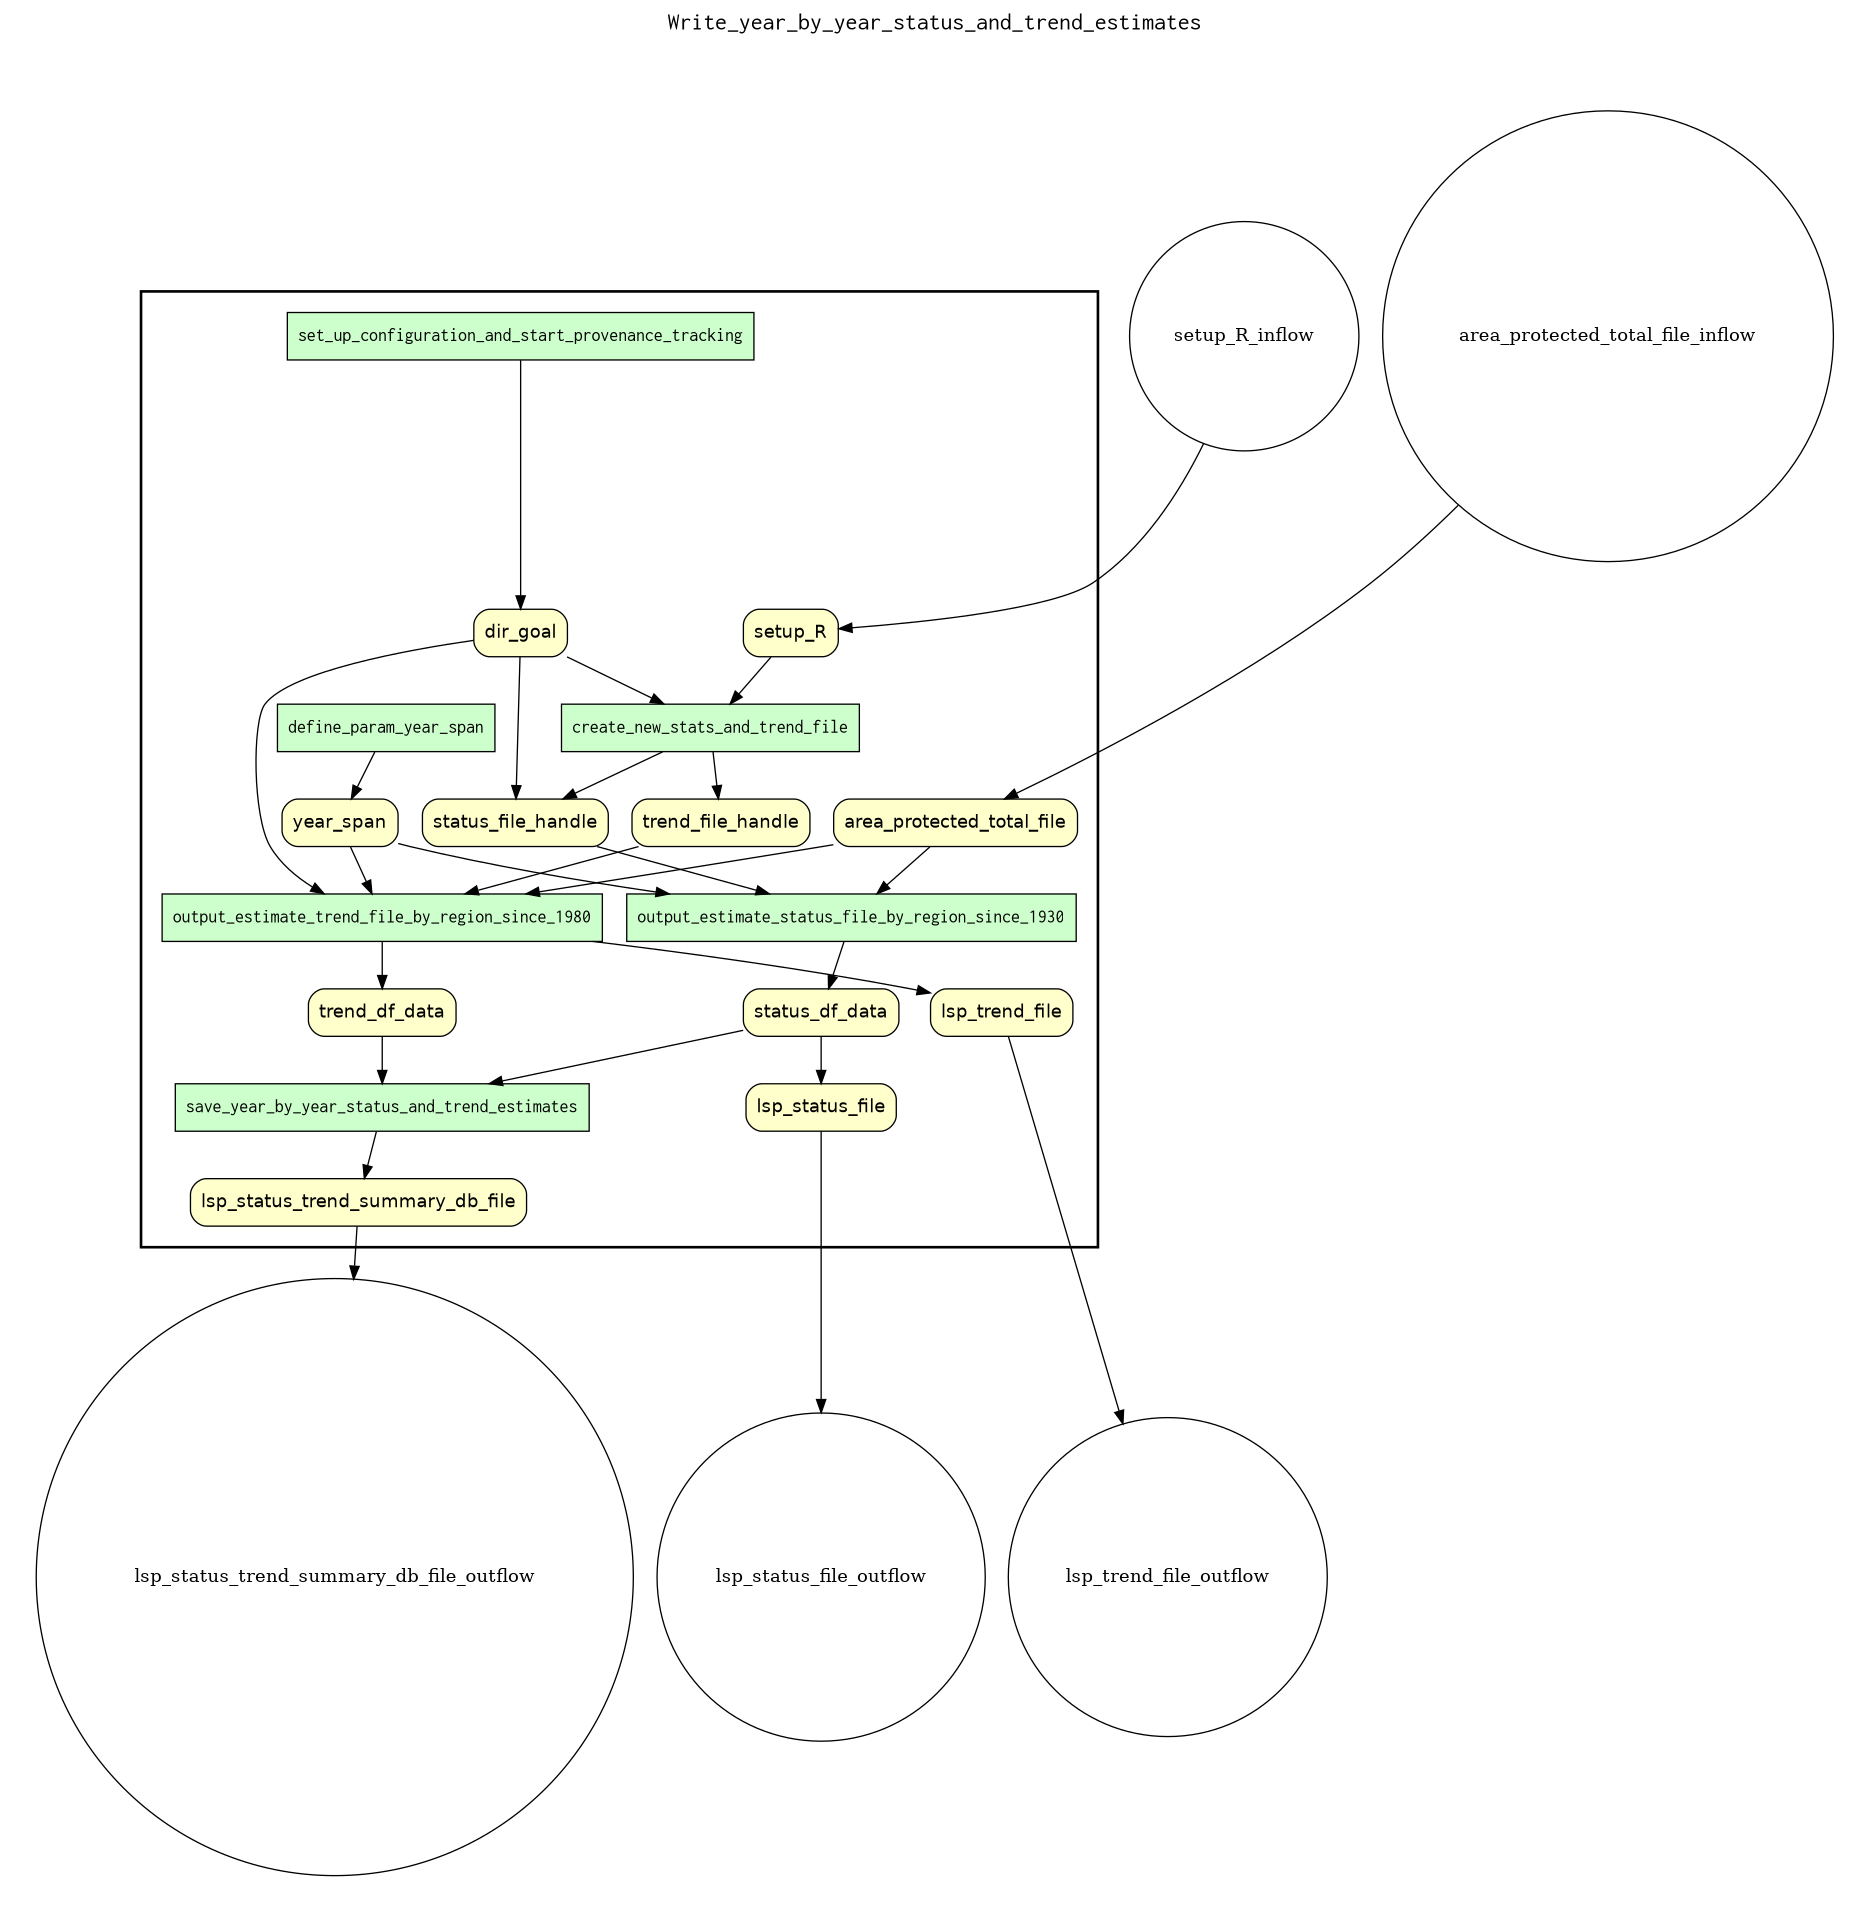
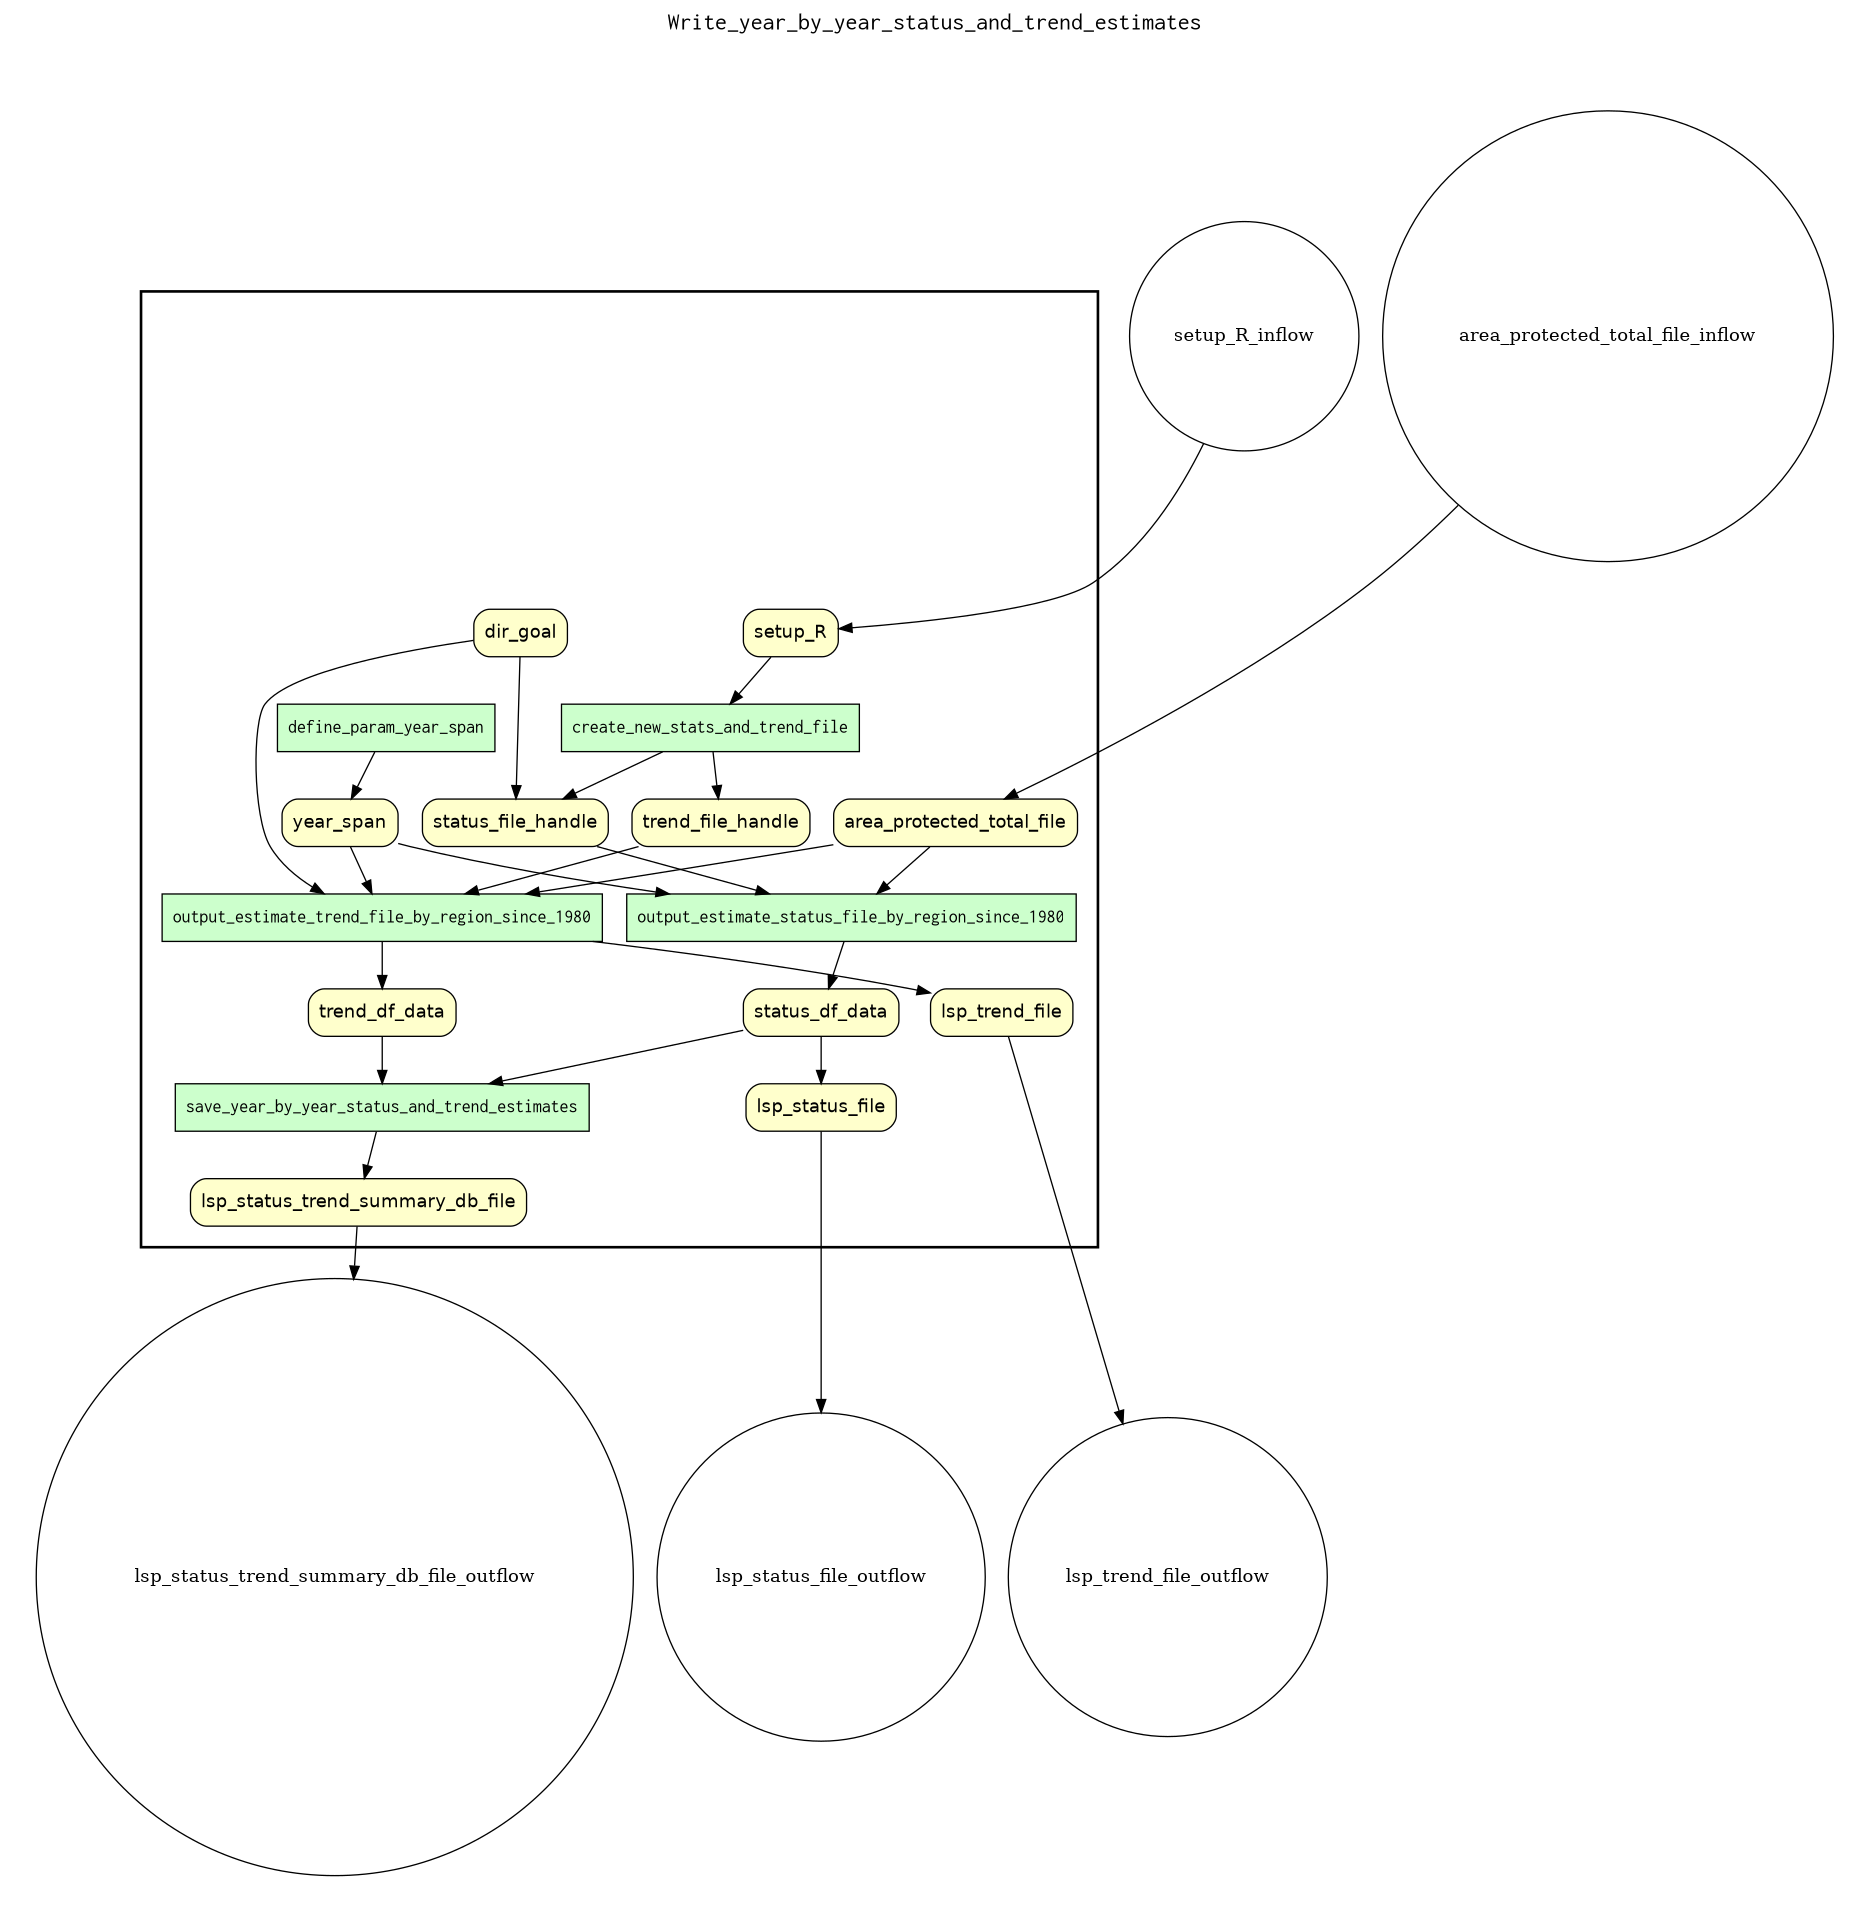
(521, 336) -> none
(609, 677) -> none
(851, 918) -> (851, 918)
